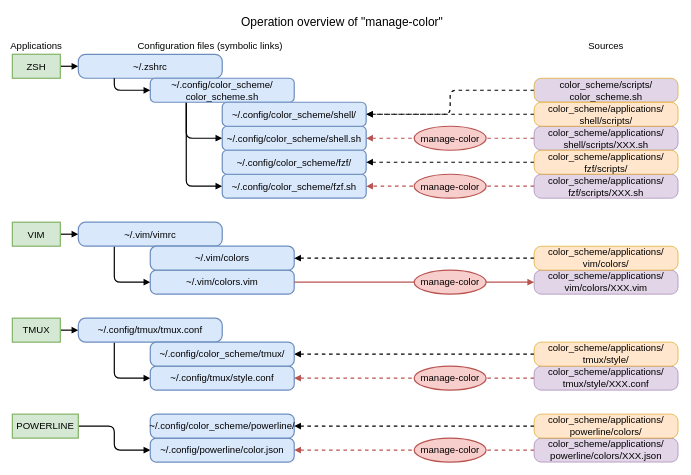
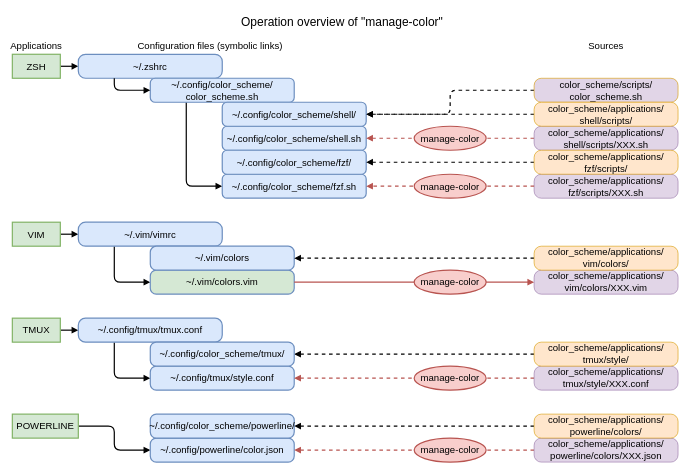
(202, 138) -> none
(222, 282) -> (222, 282)
